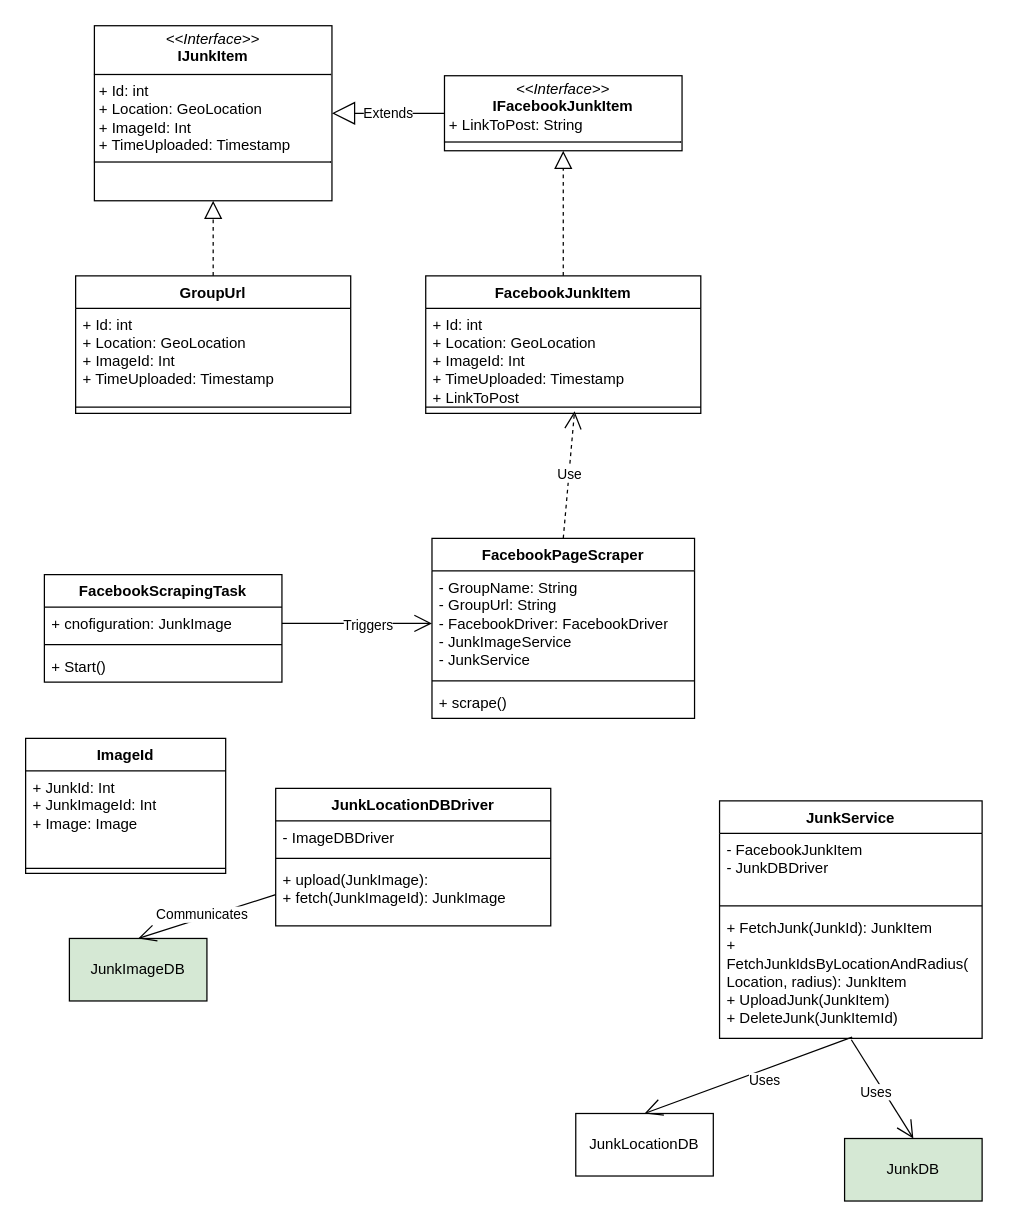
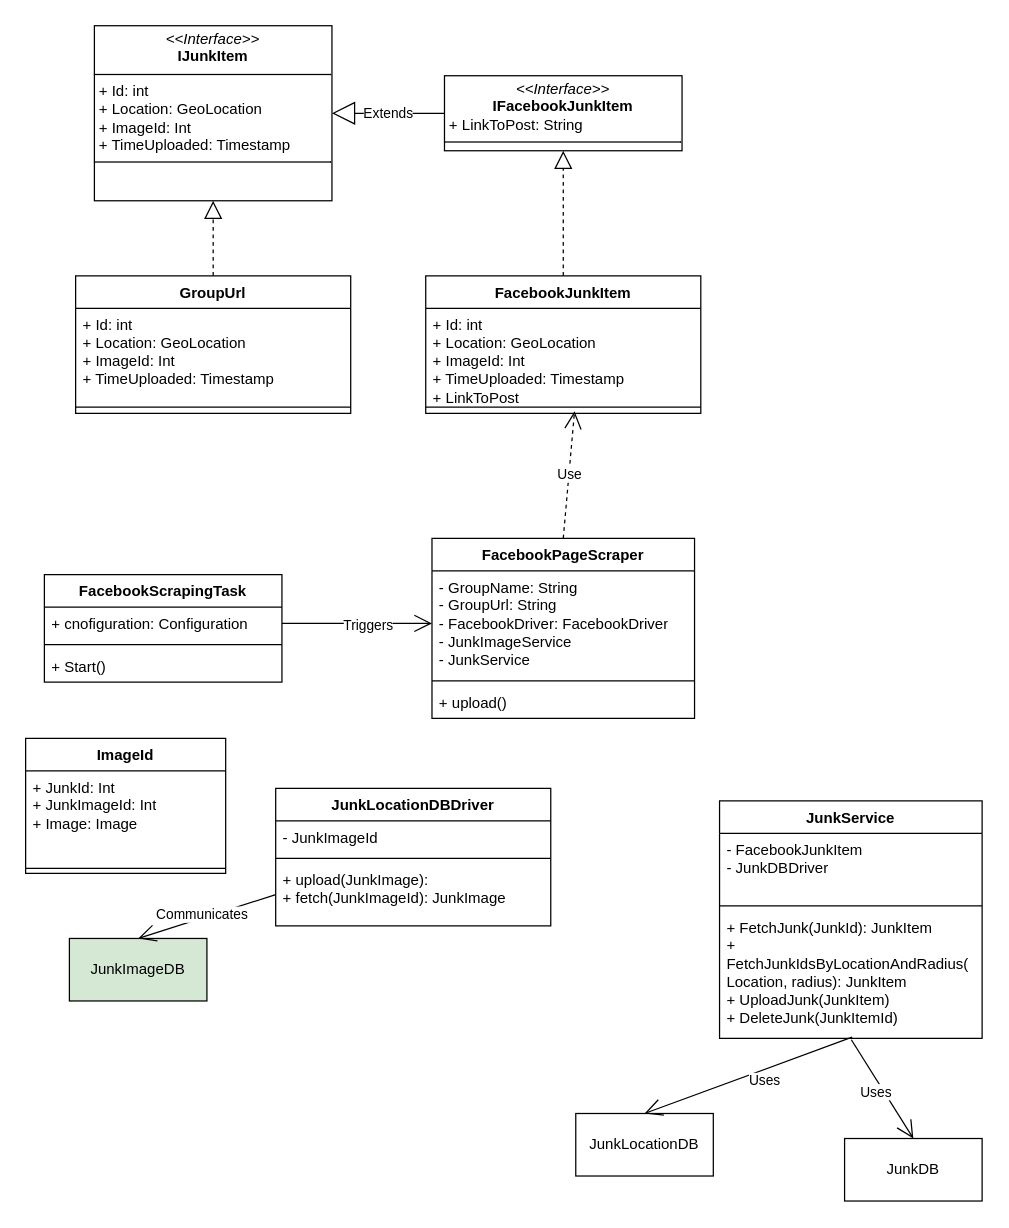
(151, 625) -> (164, 625)
(479, 703) -> (477, 703)
(342, 838) -> (336, 838)
(913, 1169) -> (913, 1169)
